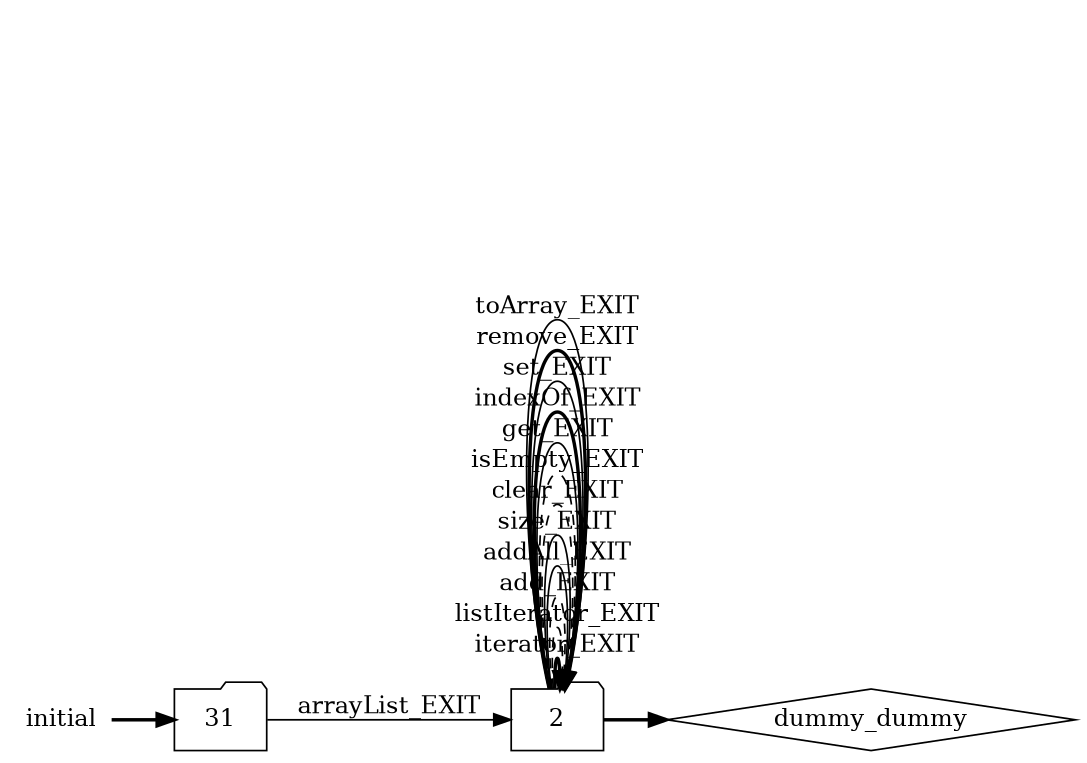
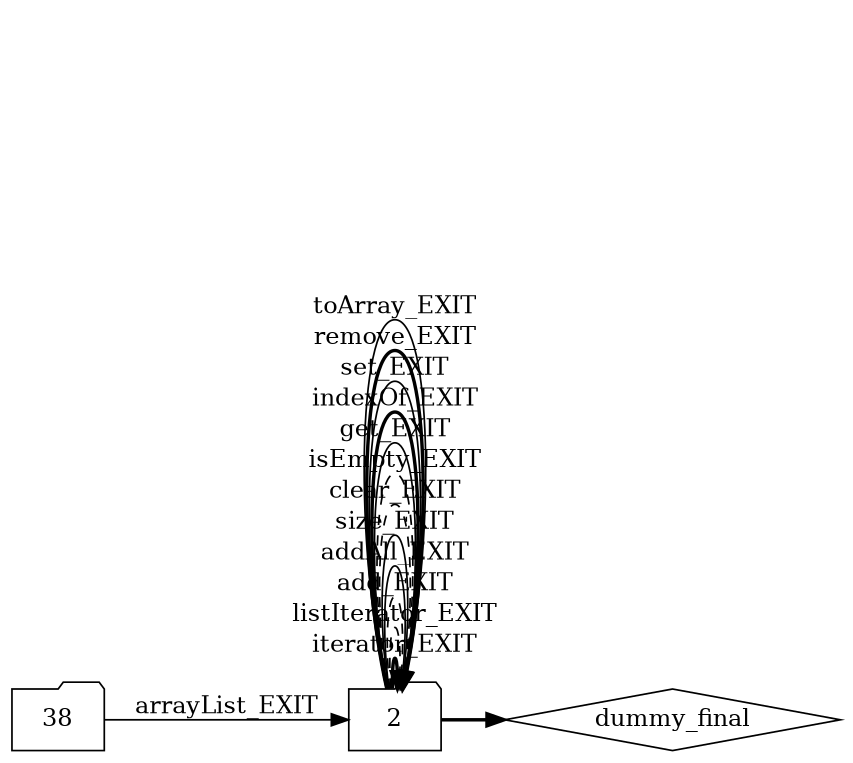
(62, 720) -> none
(221, 720) -> (58, 720)
(871, 720) -> (673, 720)
